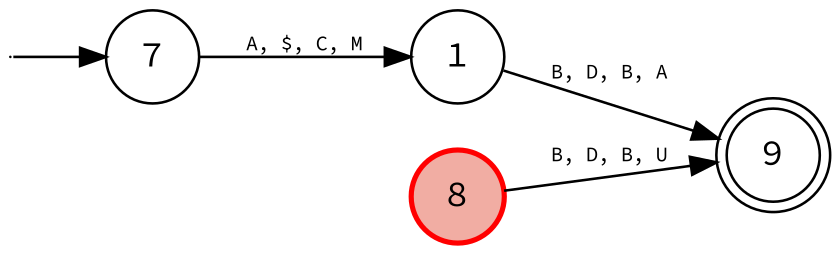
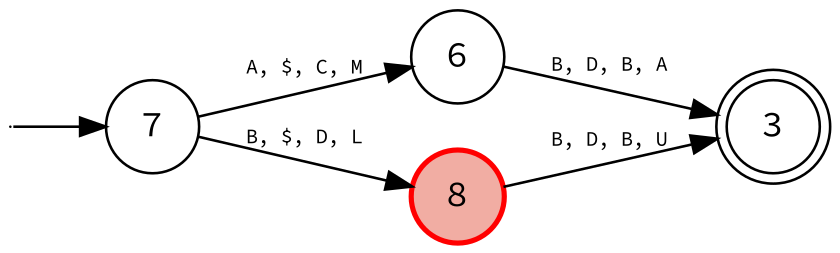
(458, 57) -> (458, 57)
(773, 155) -> (773, 127)
none -> (292, 159)
